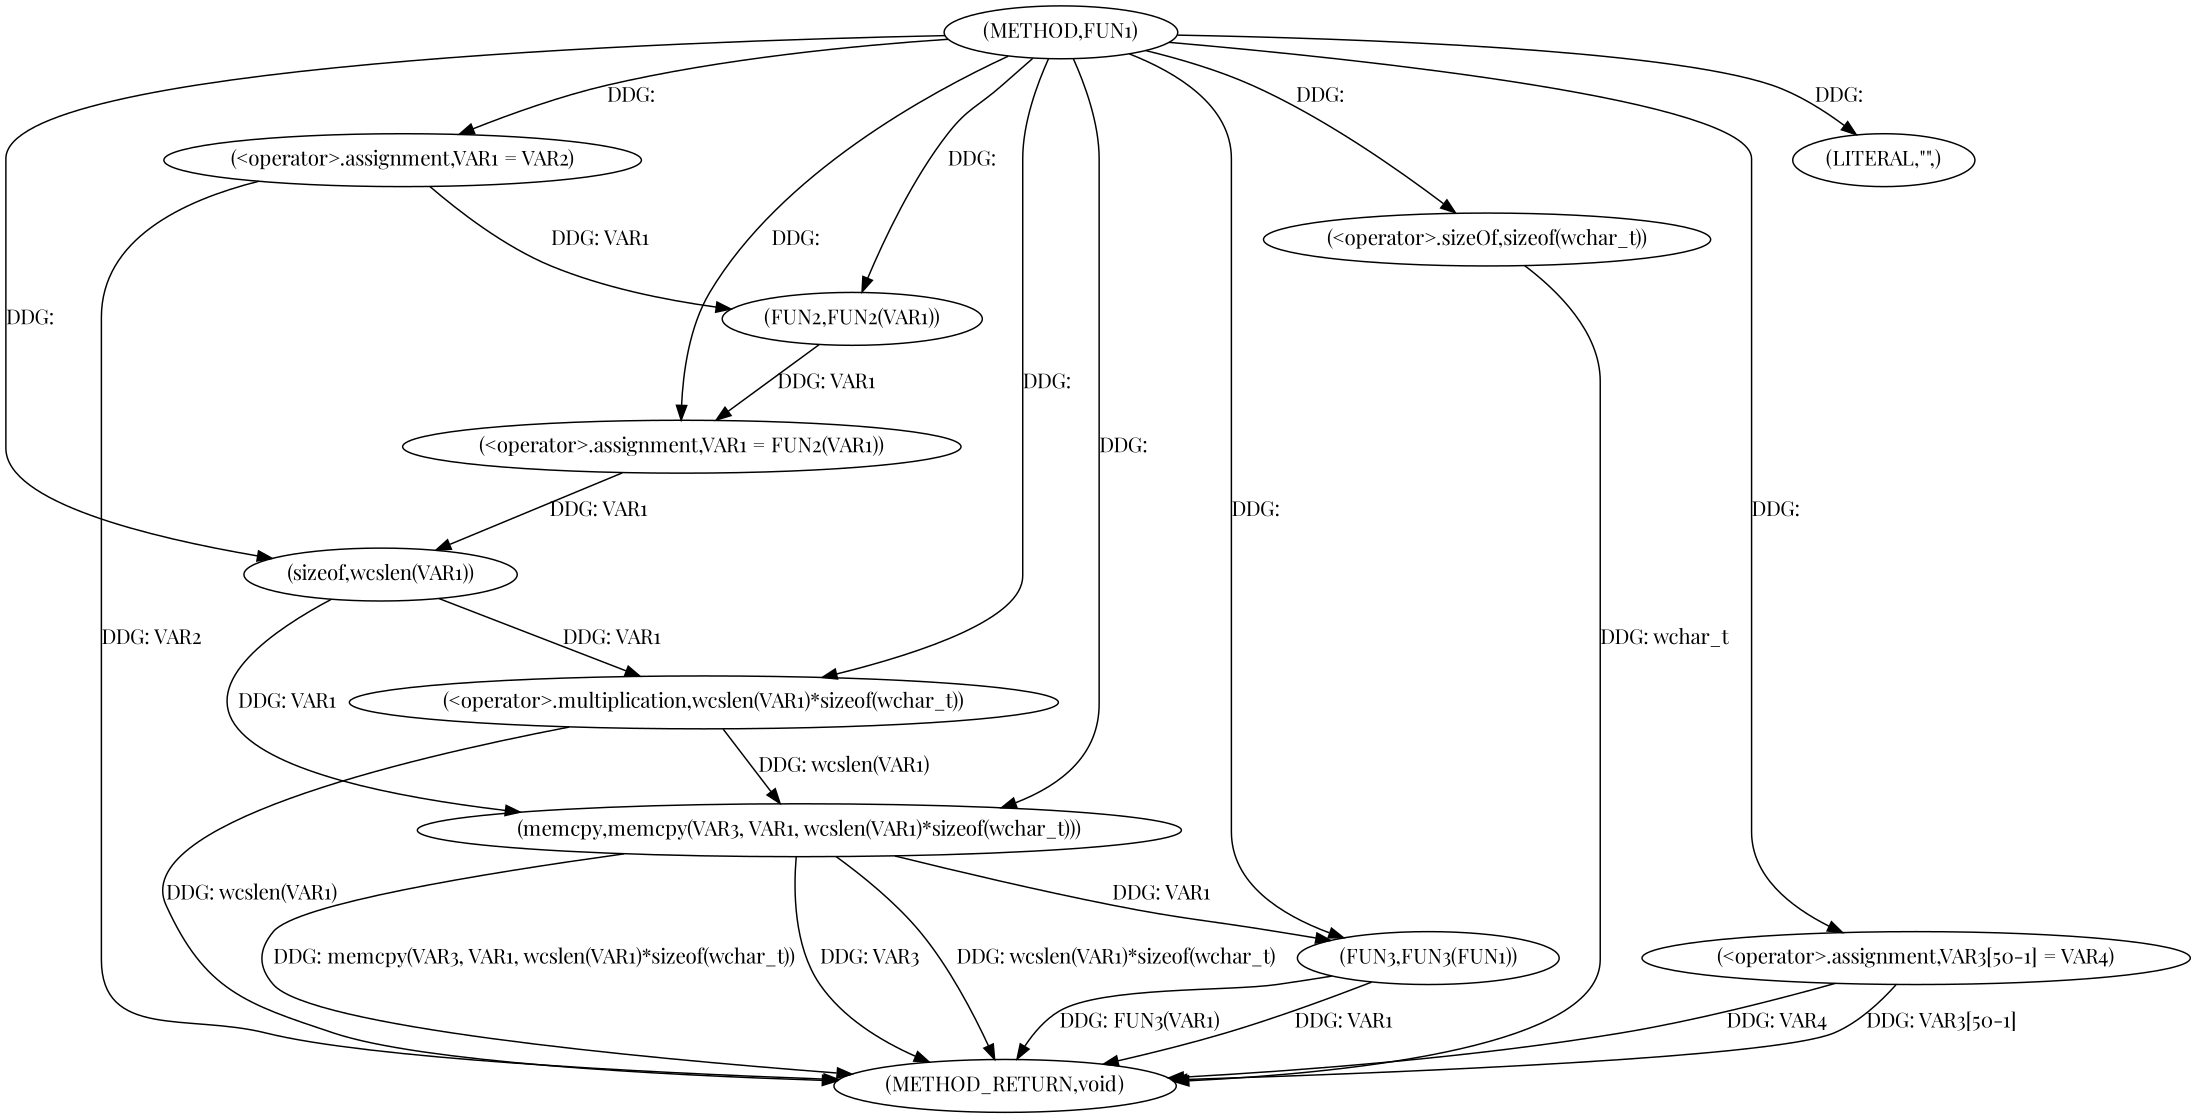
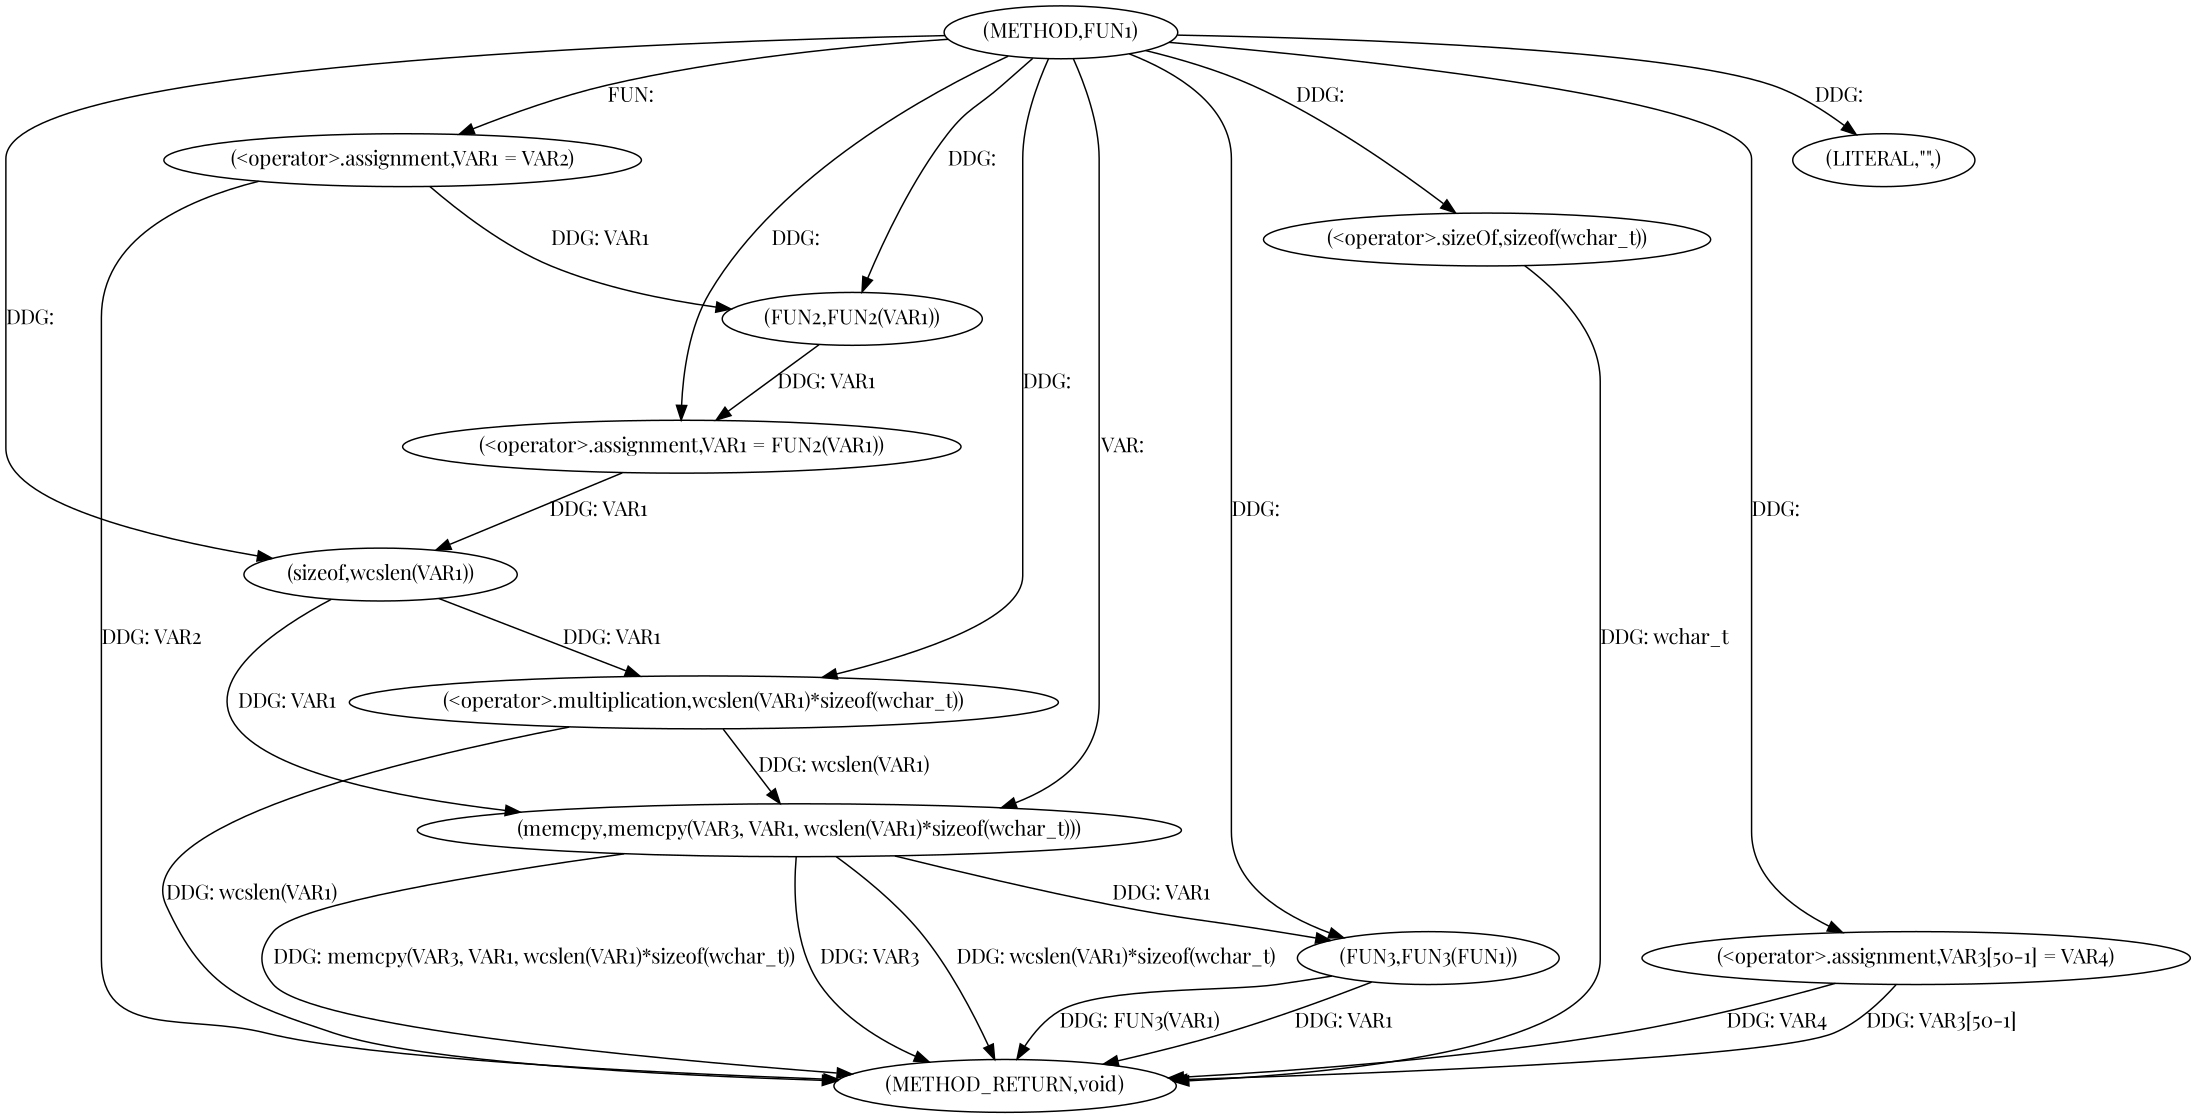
(634, 96) -> (634, 96)
(1126, 447) -> (1126, 447)
